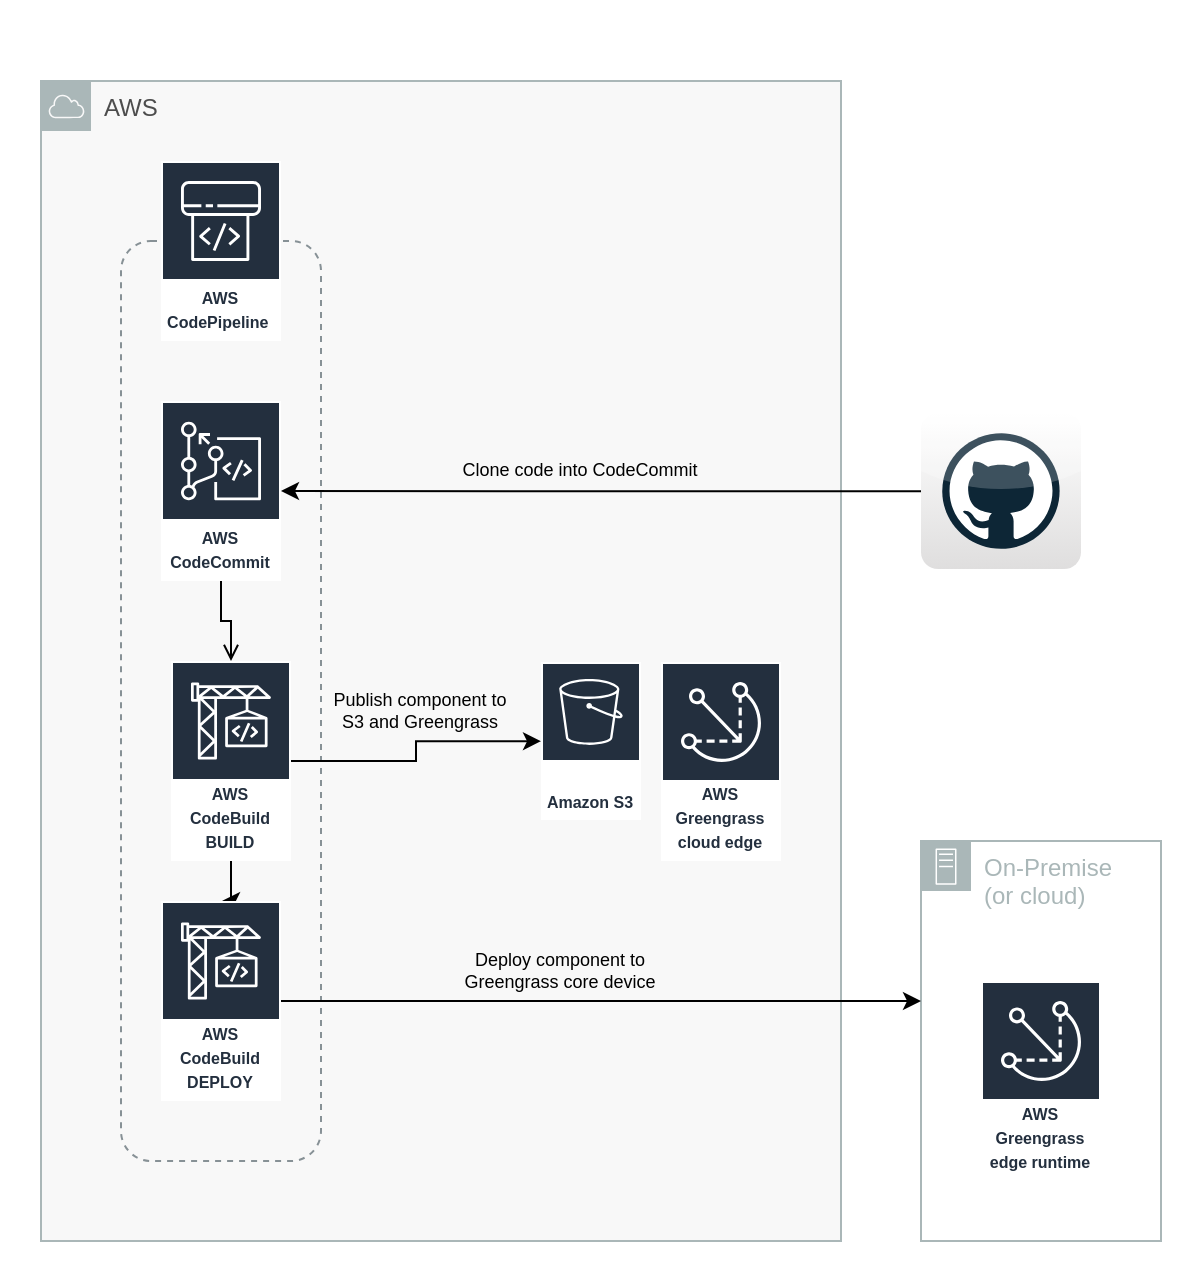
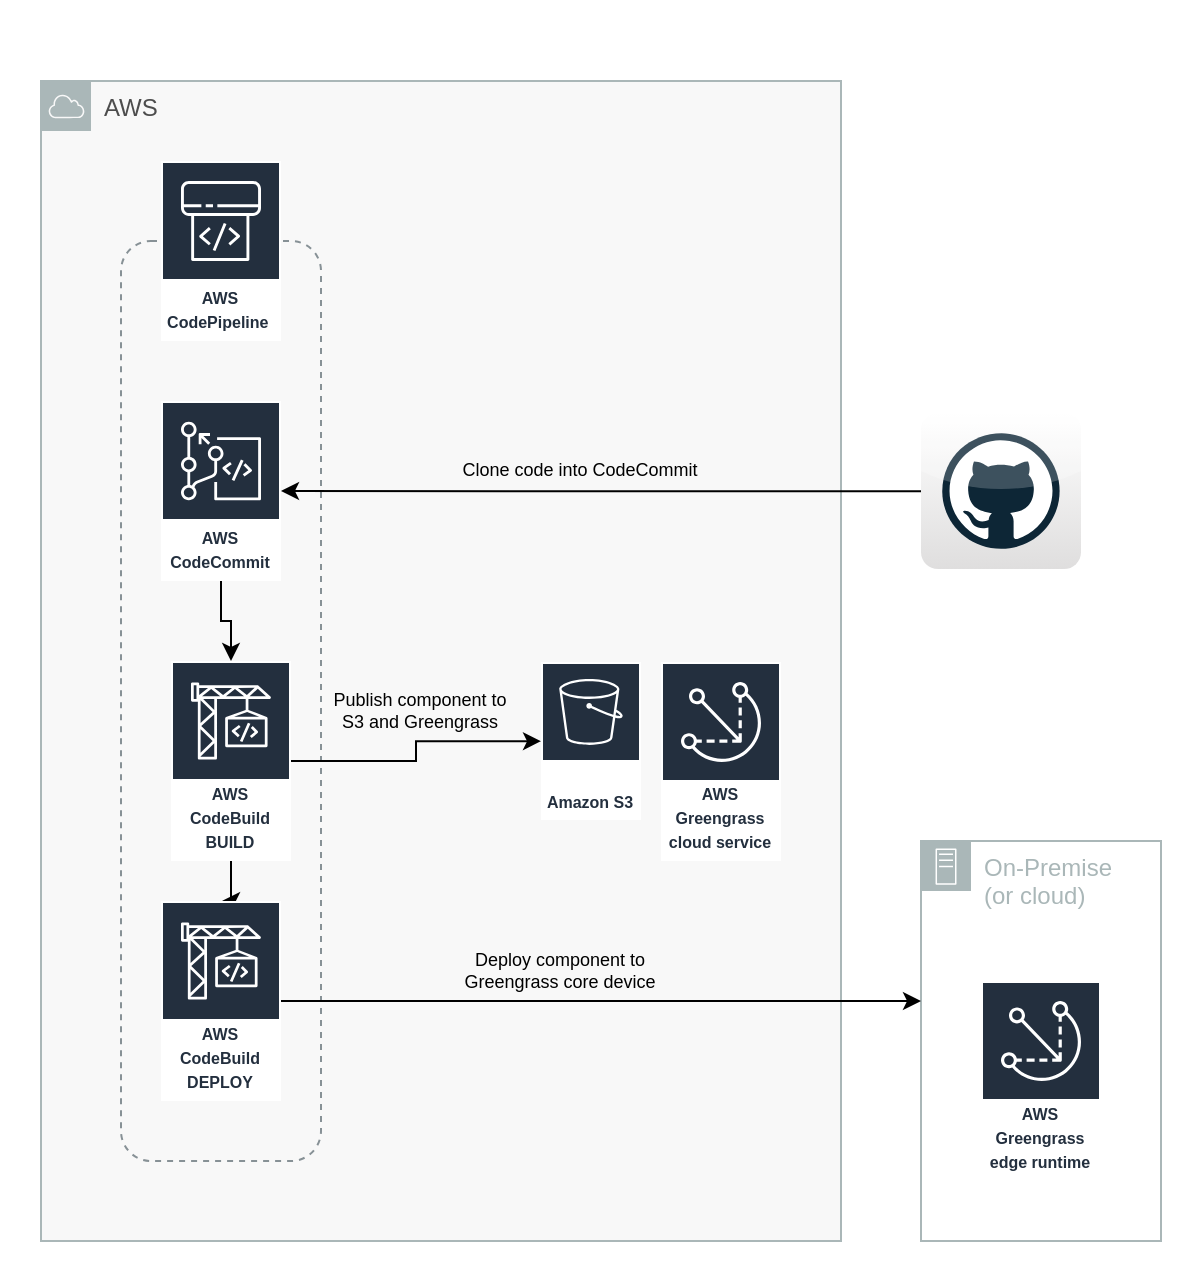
(231, 649) -> (231, 646)
(721, 817) -> (721, 805)
